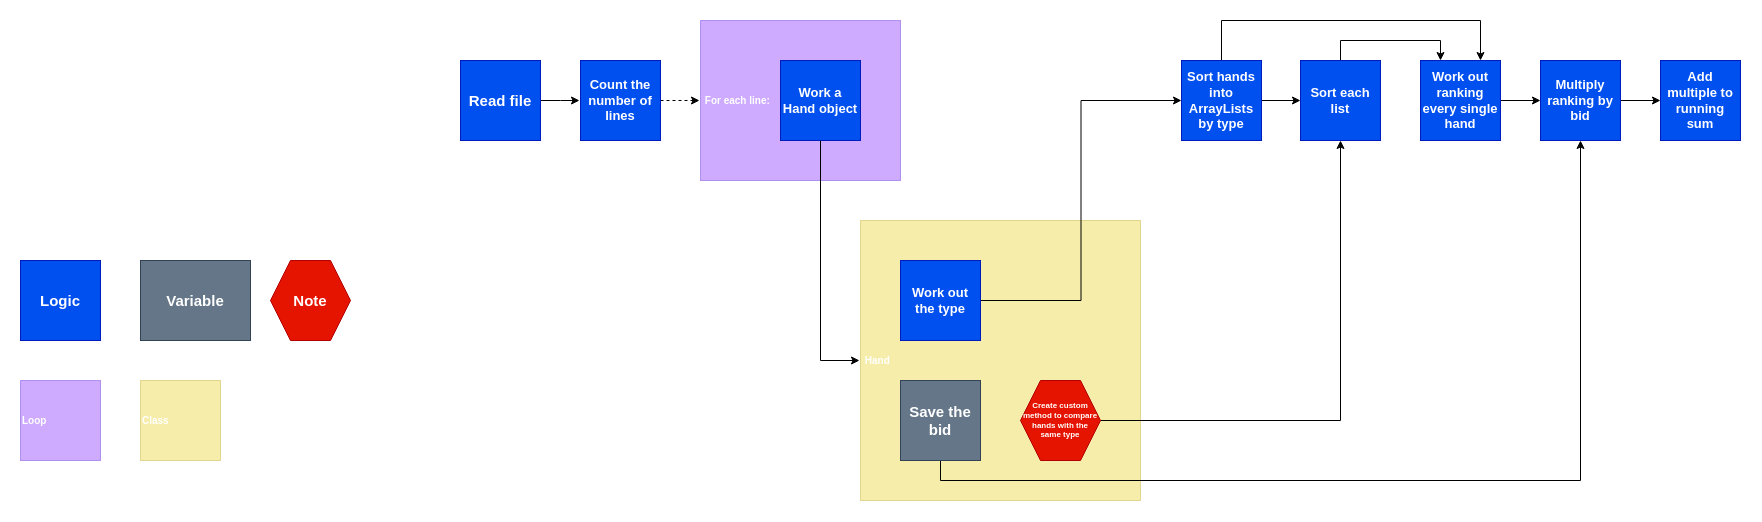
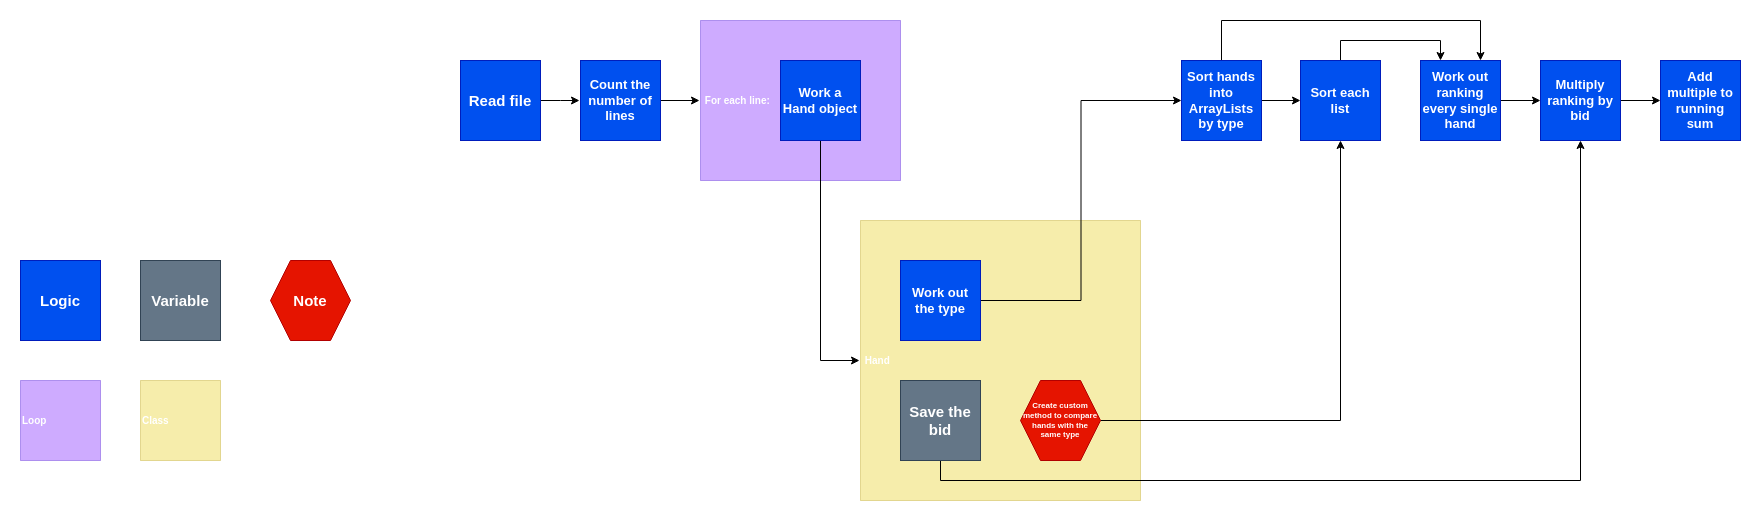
(677, 101) -> (677, 101)
(196, 301) -> (181, 301)
